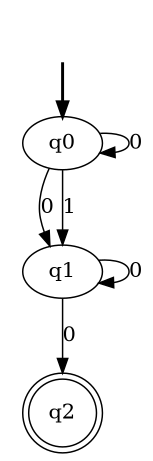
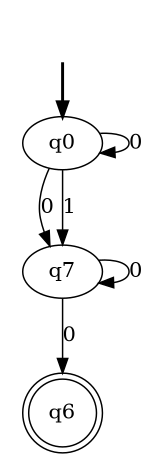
(63, 272) -> (63, 272)
(63, 413) -> (63, 413)
